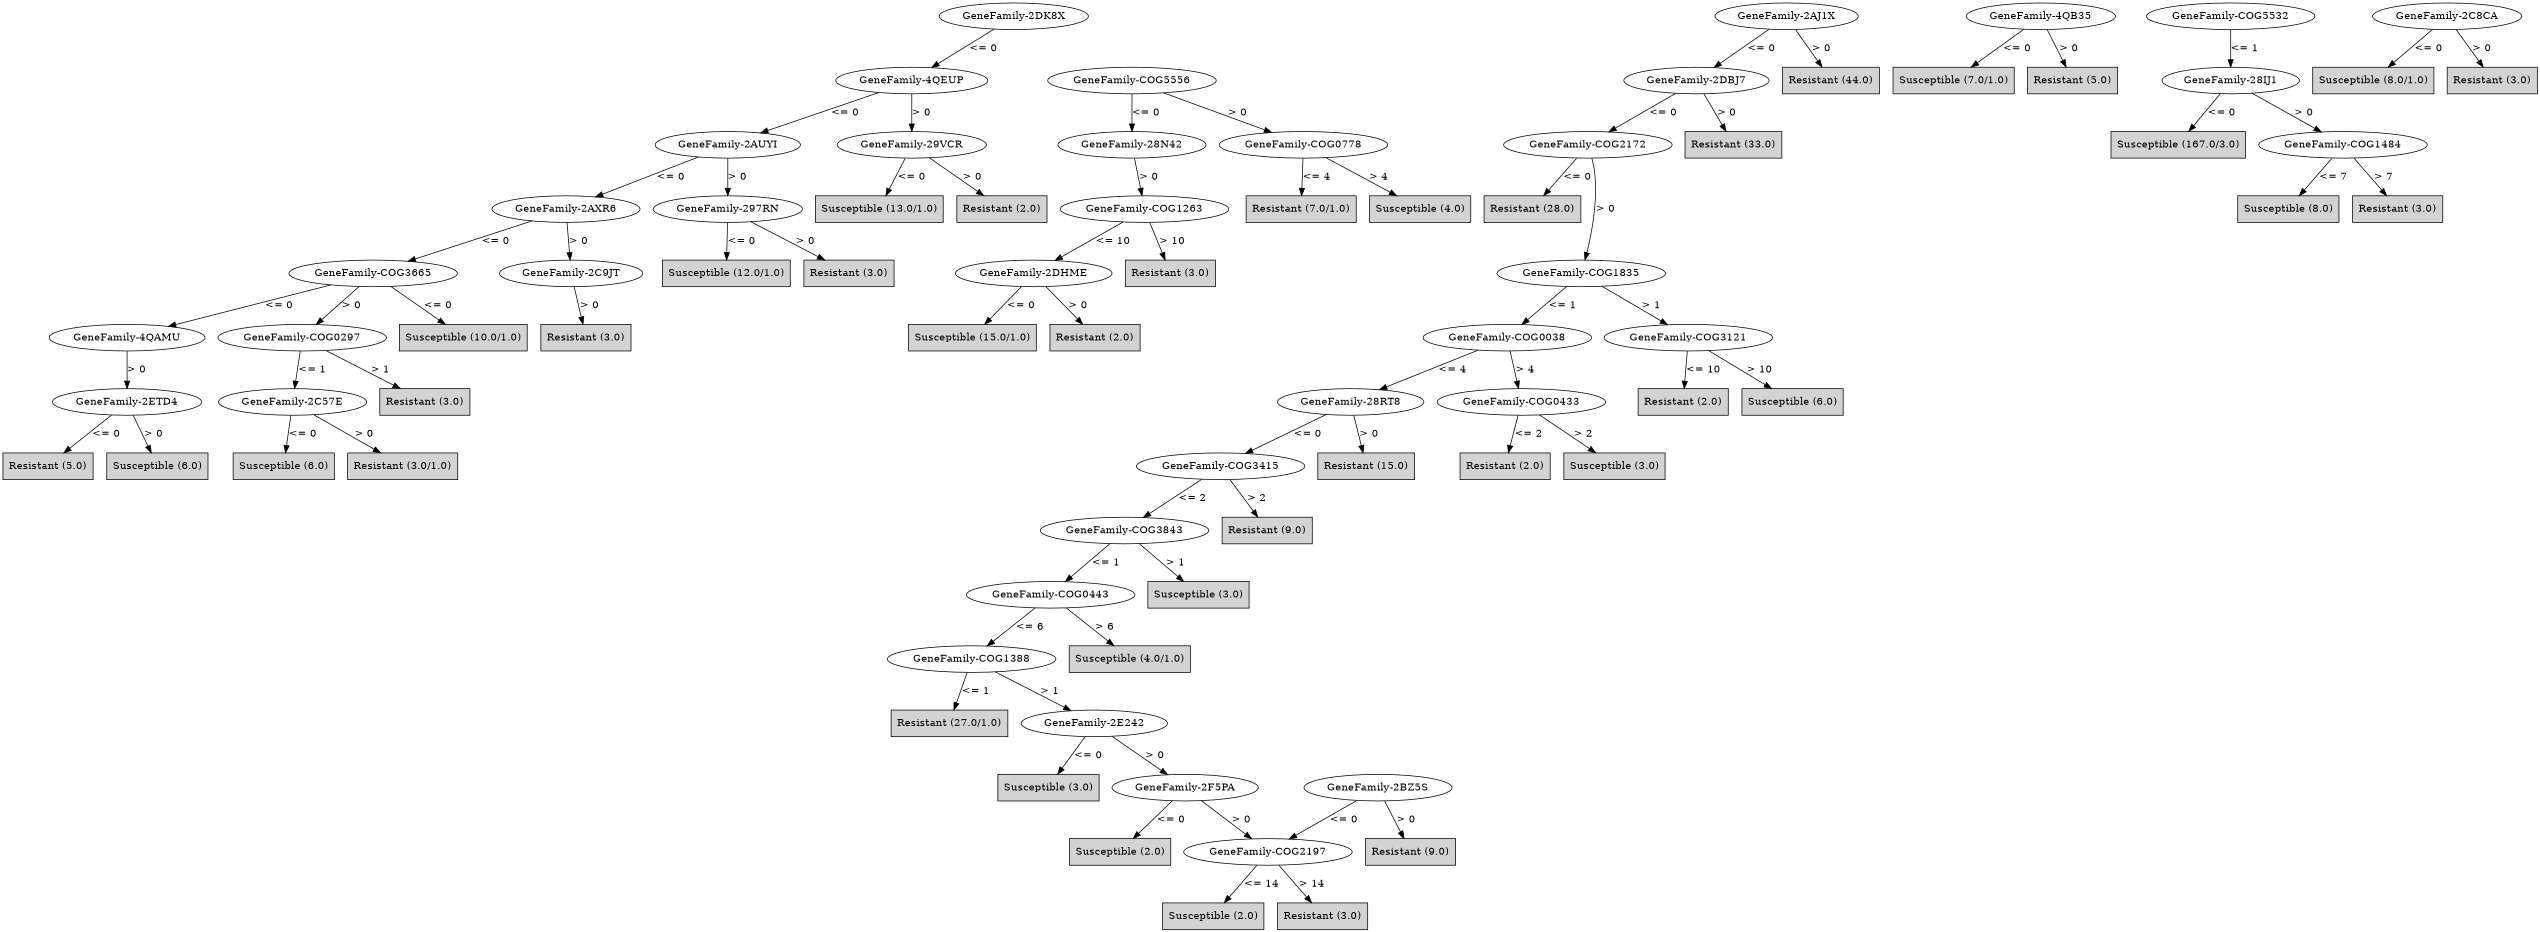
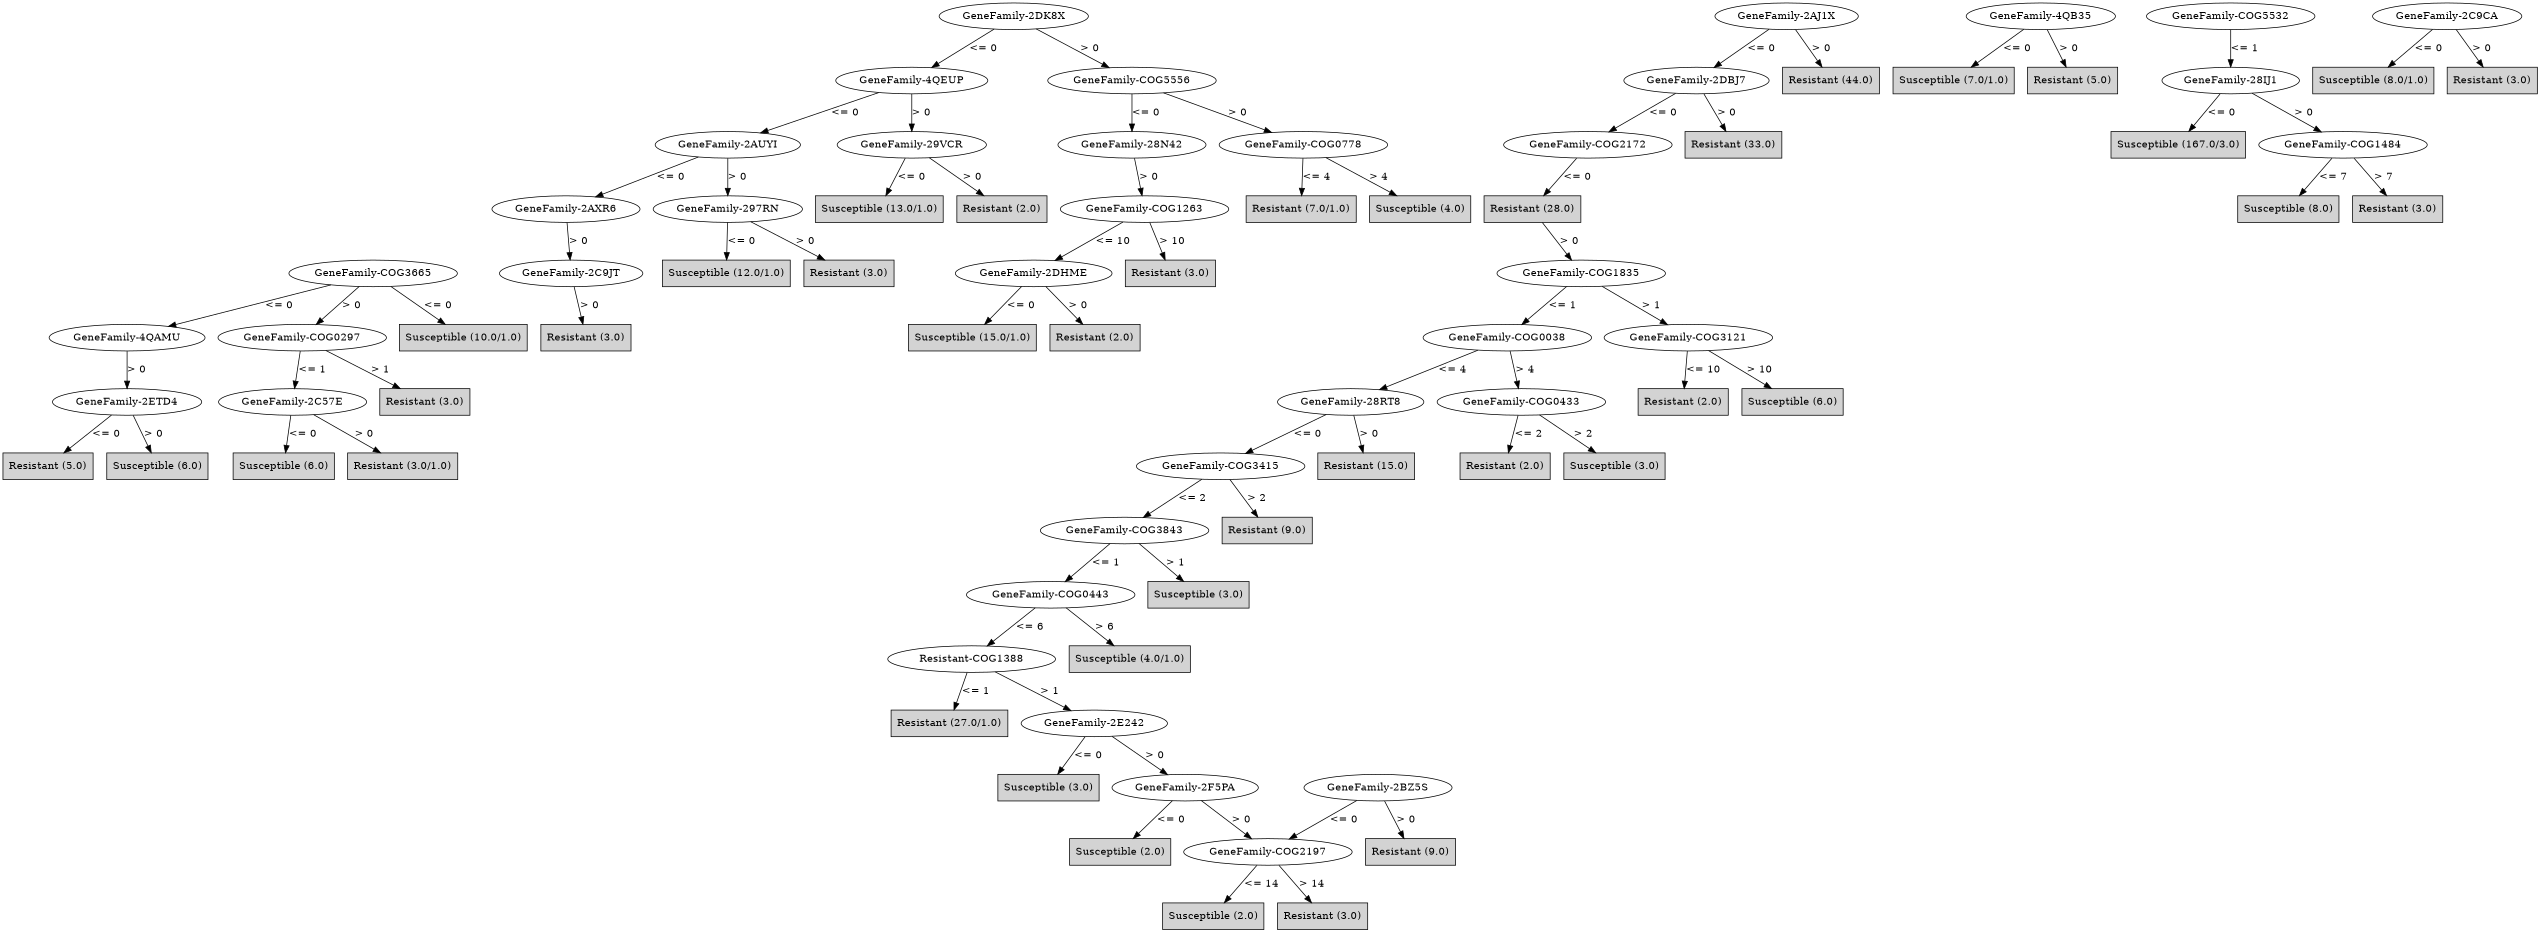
(2447, 16) -> (2447, 16)
none -> (1069, 47)
(1595, 206) -> (1555, 238)
(474, 240) -> none
(972, 659) -> (972, 659)
